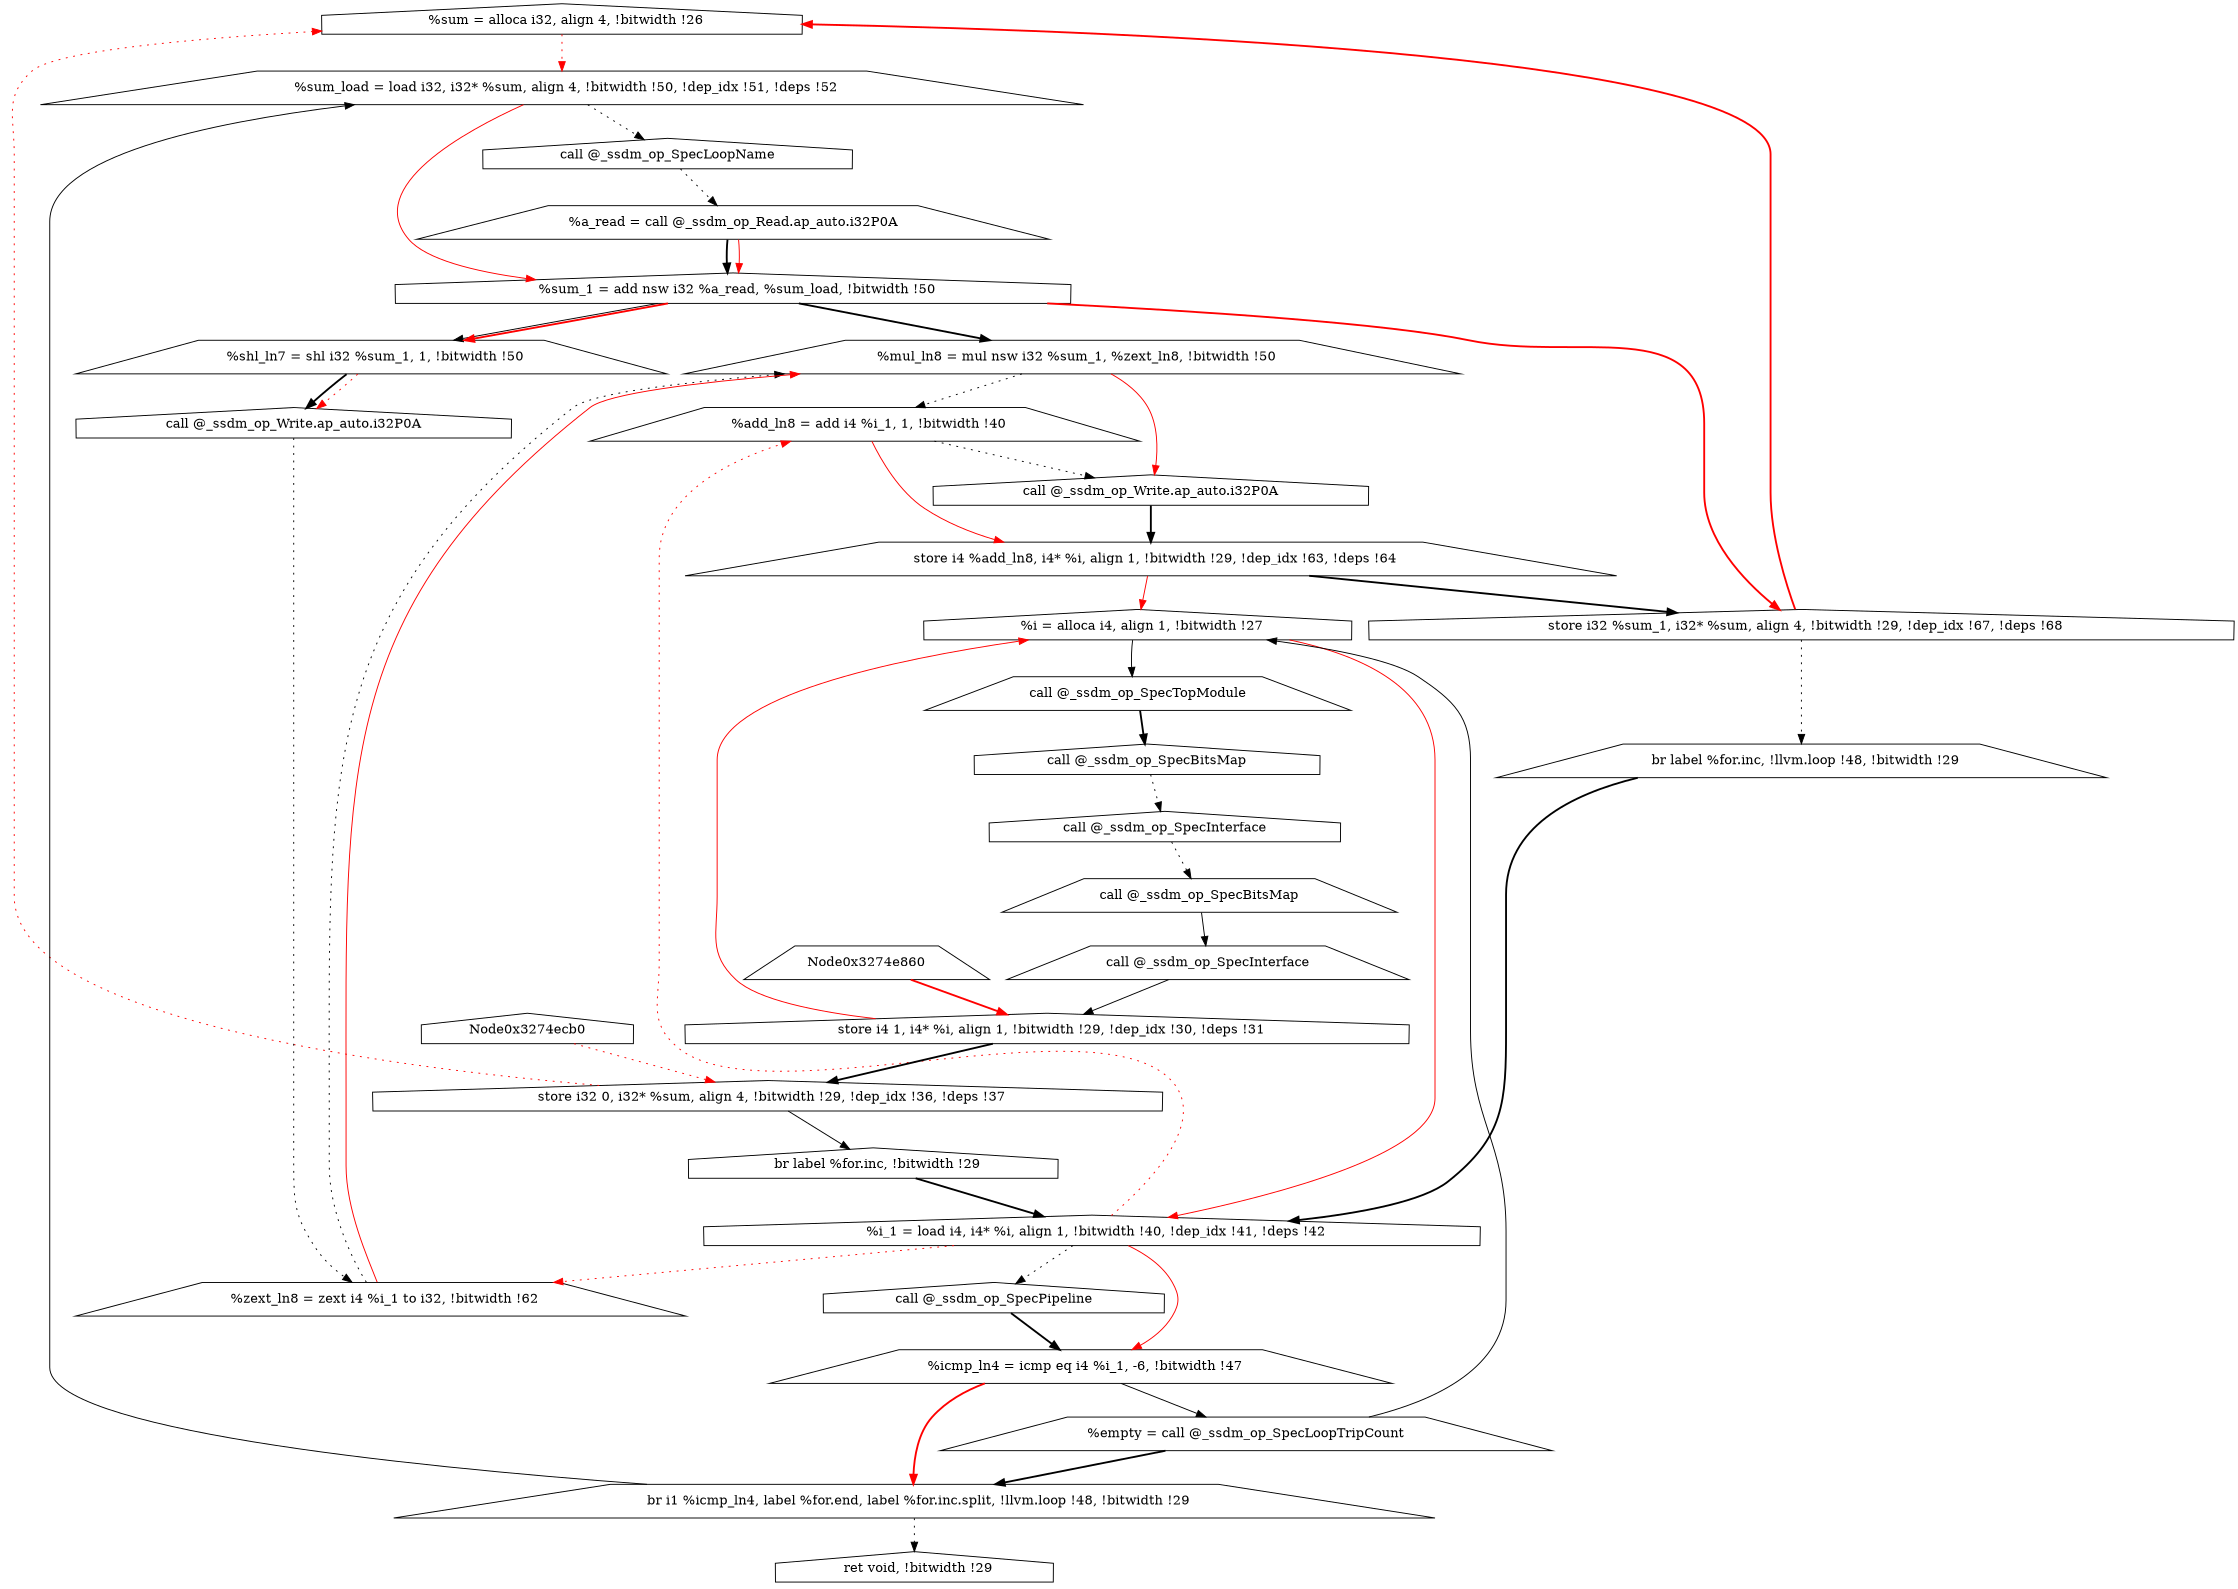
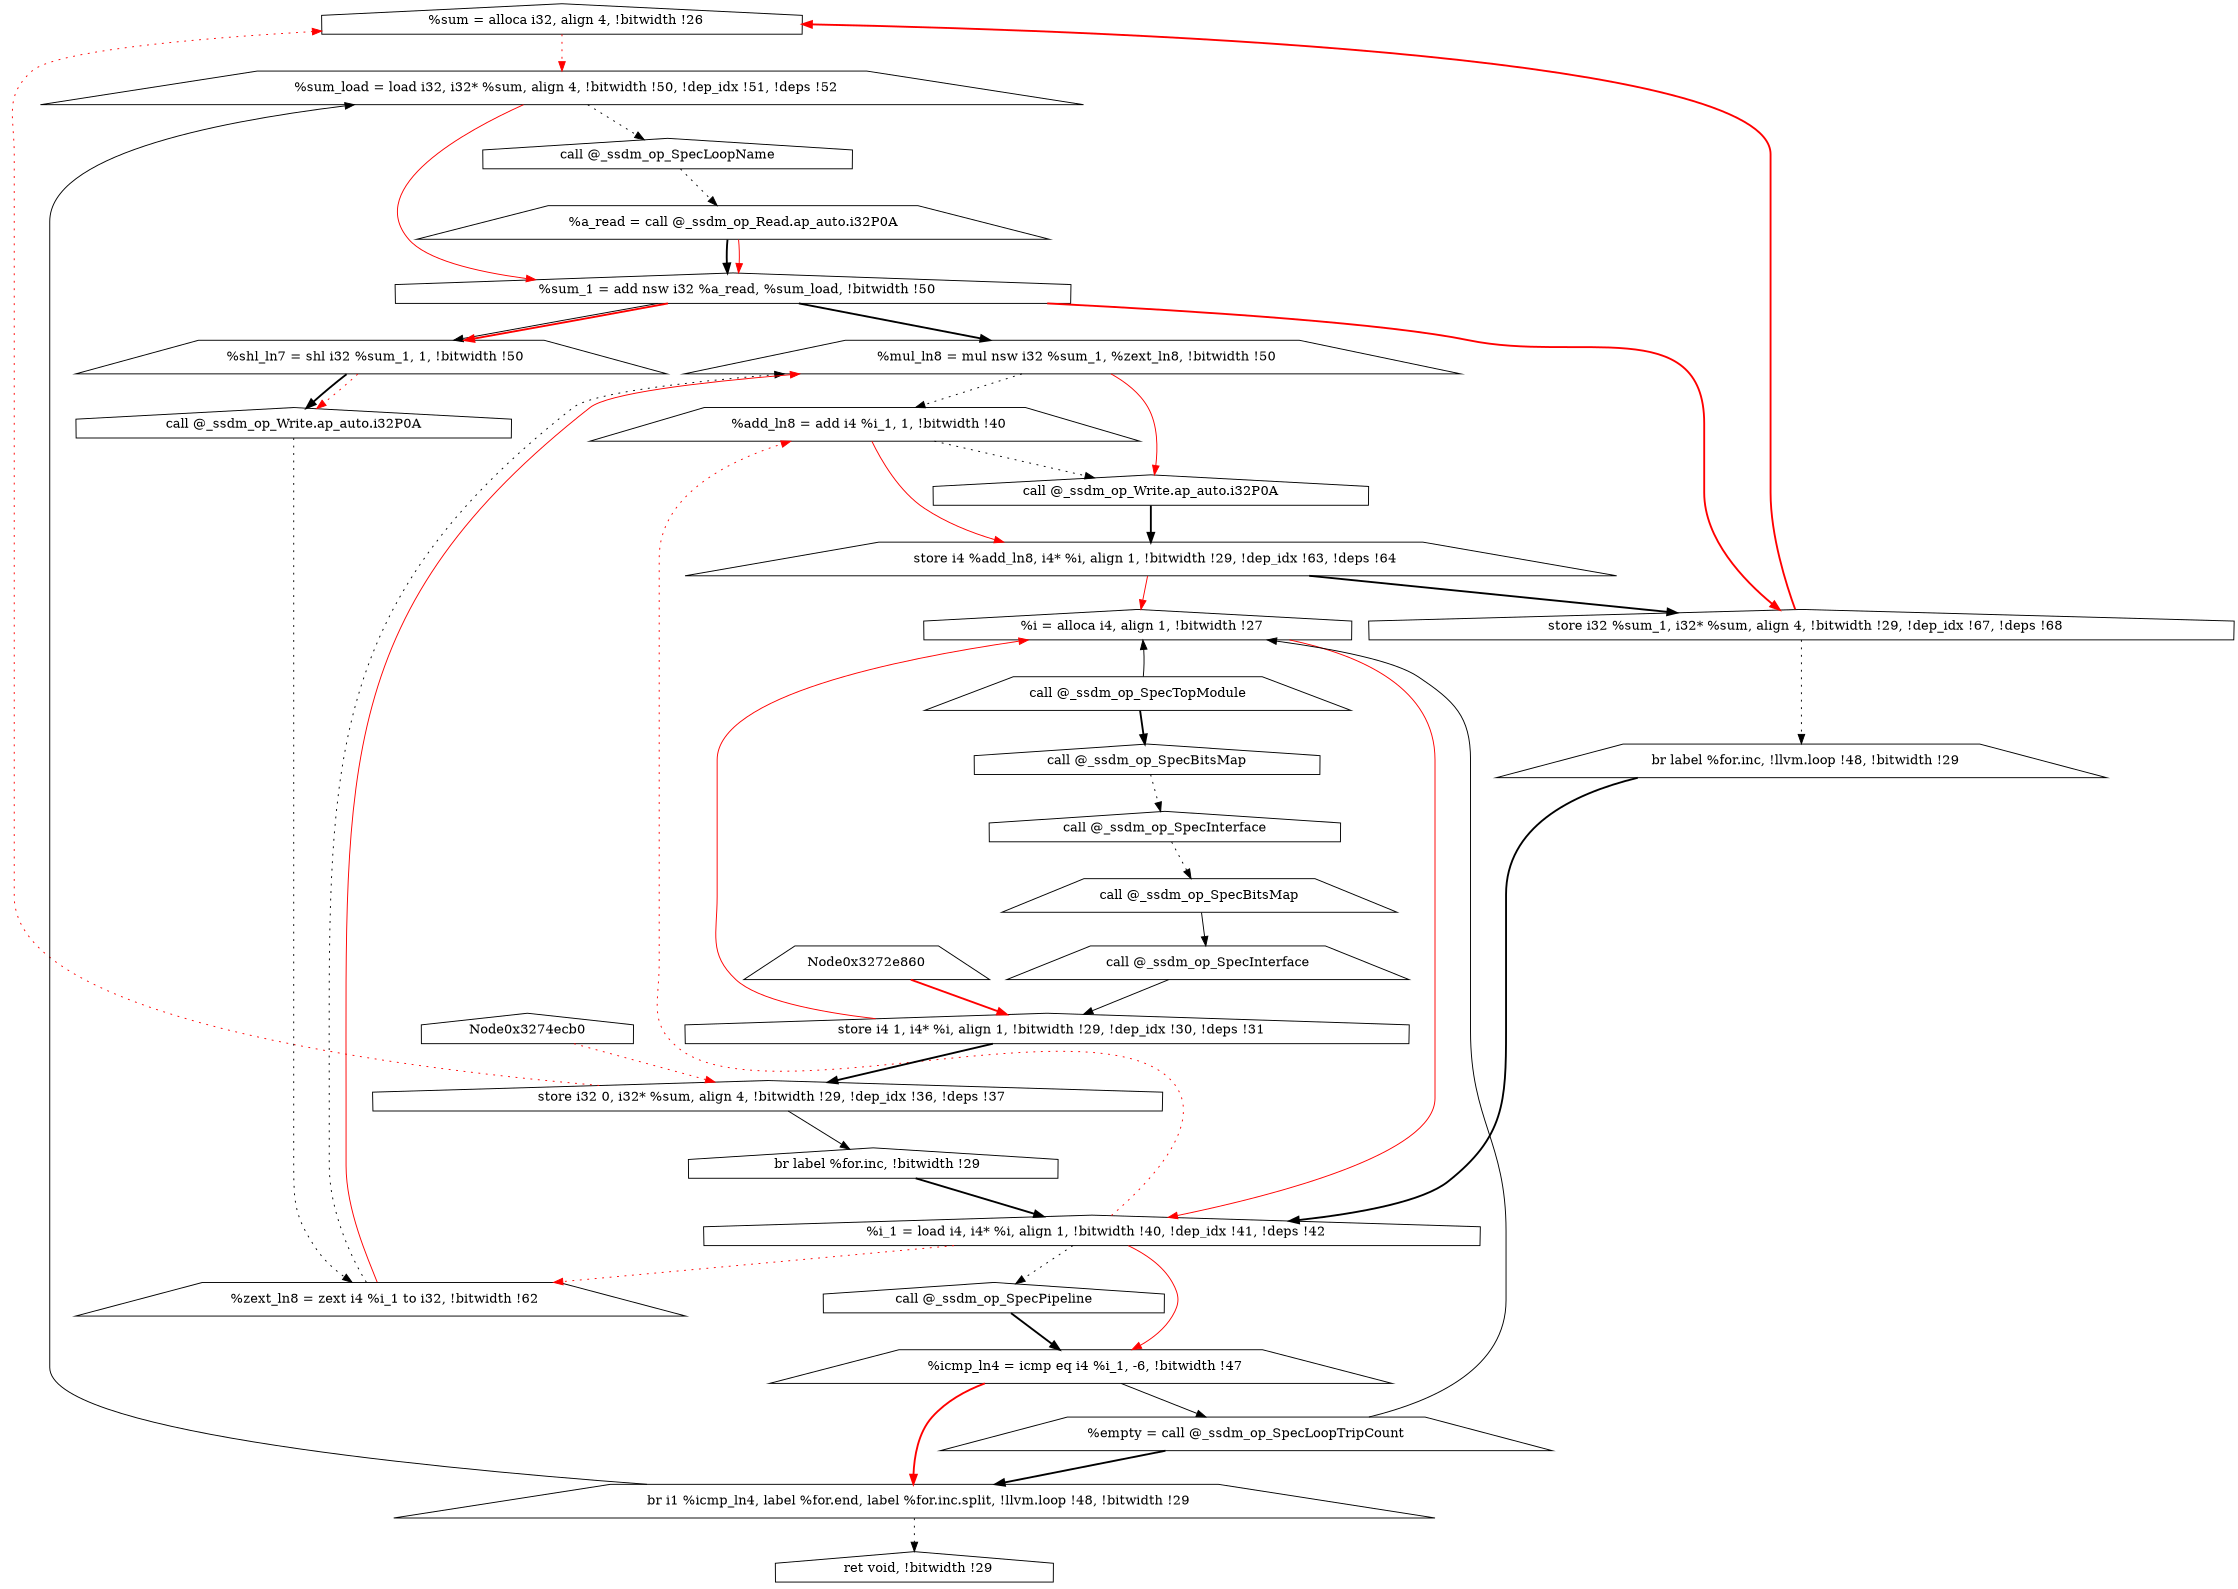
(1132, 654) -> (1144, 663)
(867, 963) -> (867, 963)
